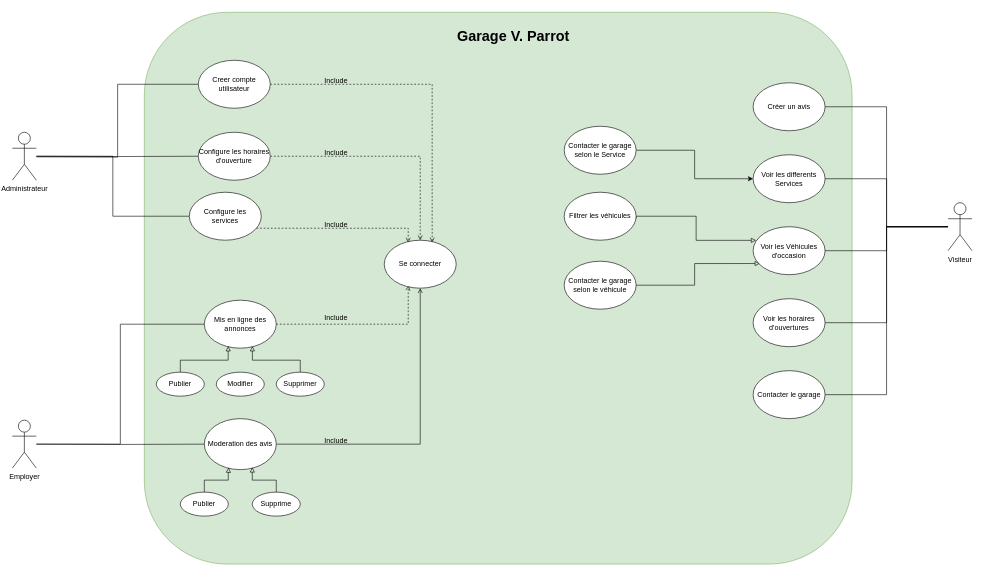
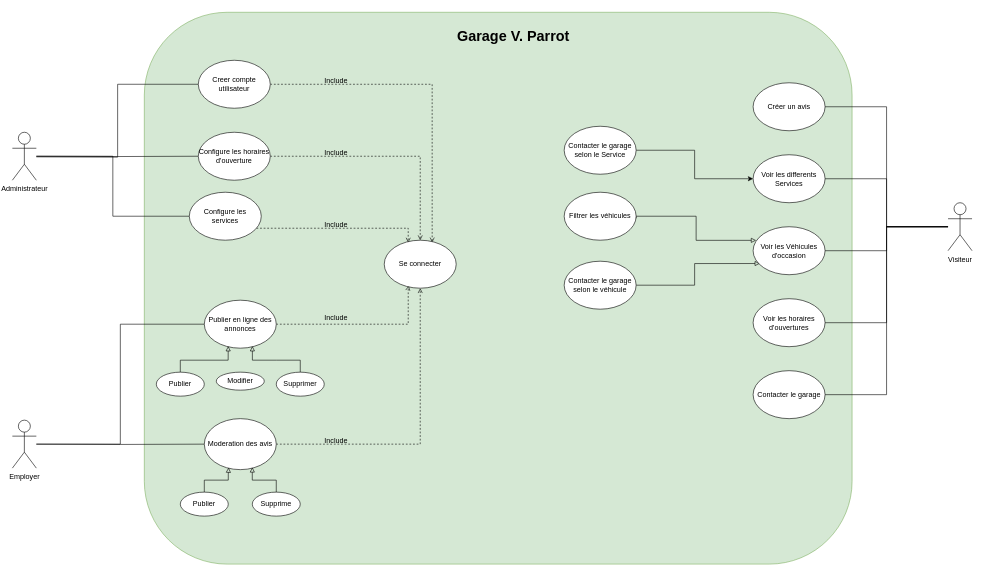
(240, 324) -> (240, 324)
(240, 384) -> (240, 381)
(420, 439) -> (420, 439)
